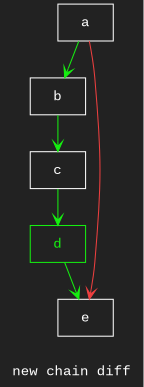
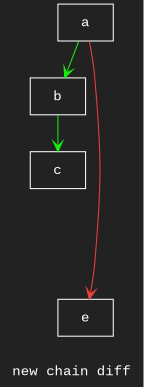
(58, 244) -> none
